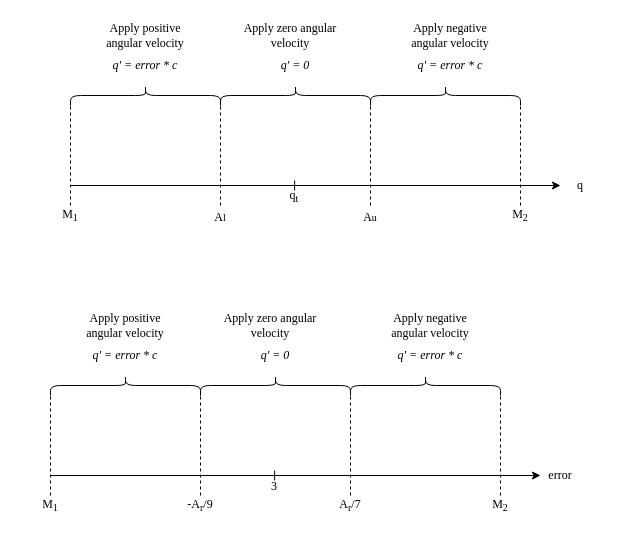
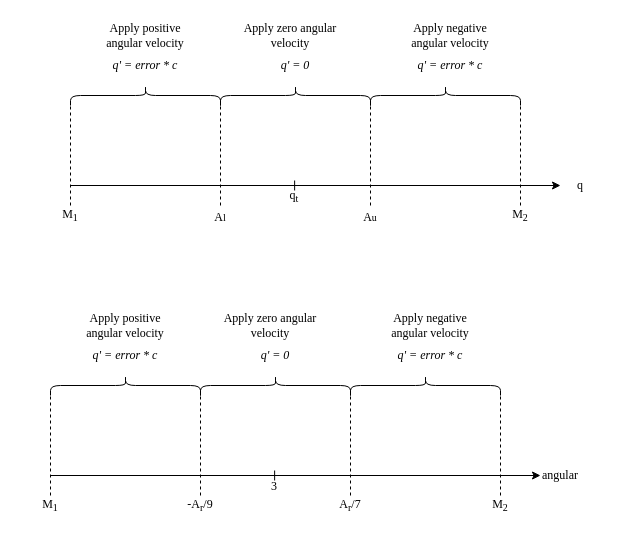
(561, 476) -> (561, 476)
